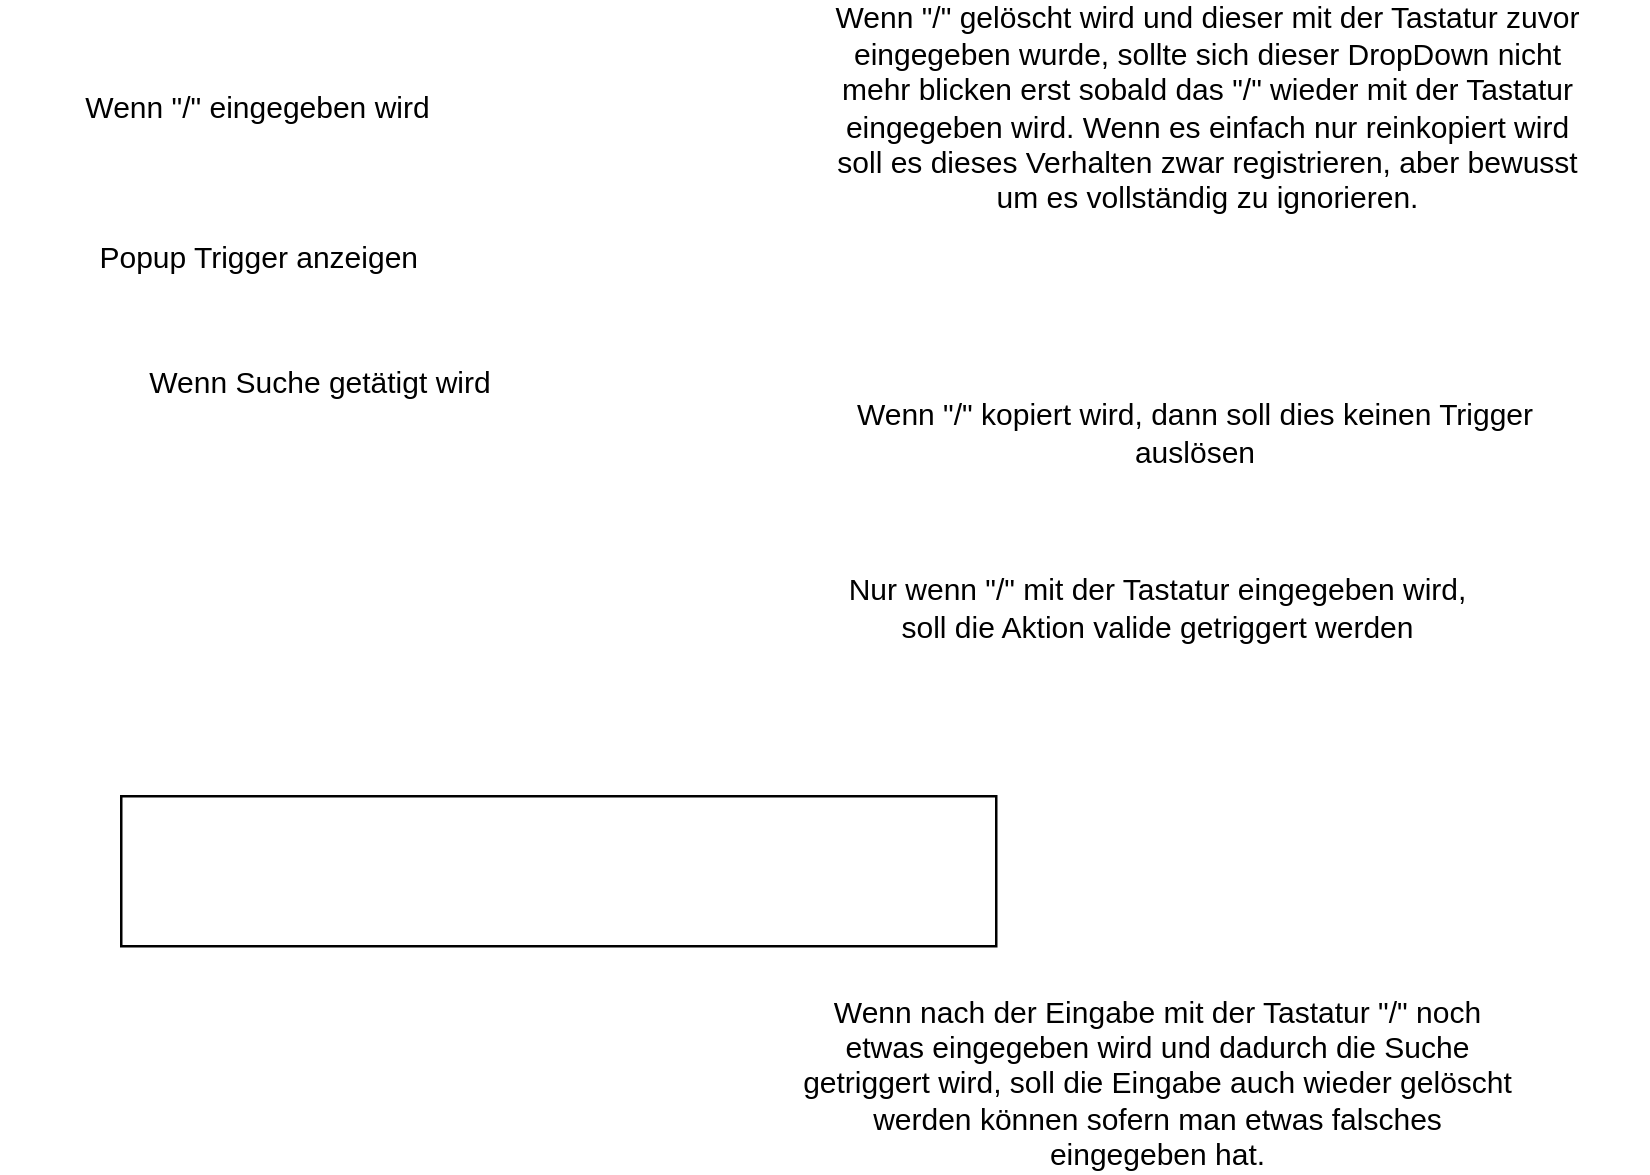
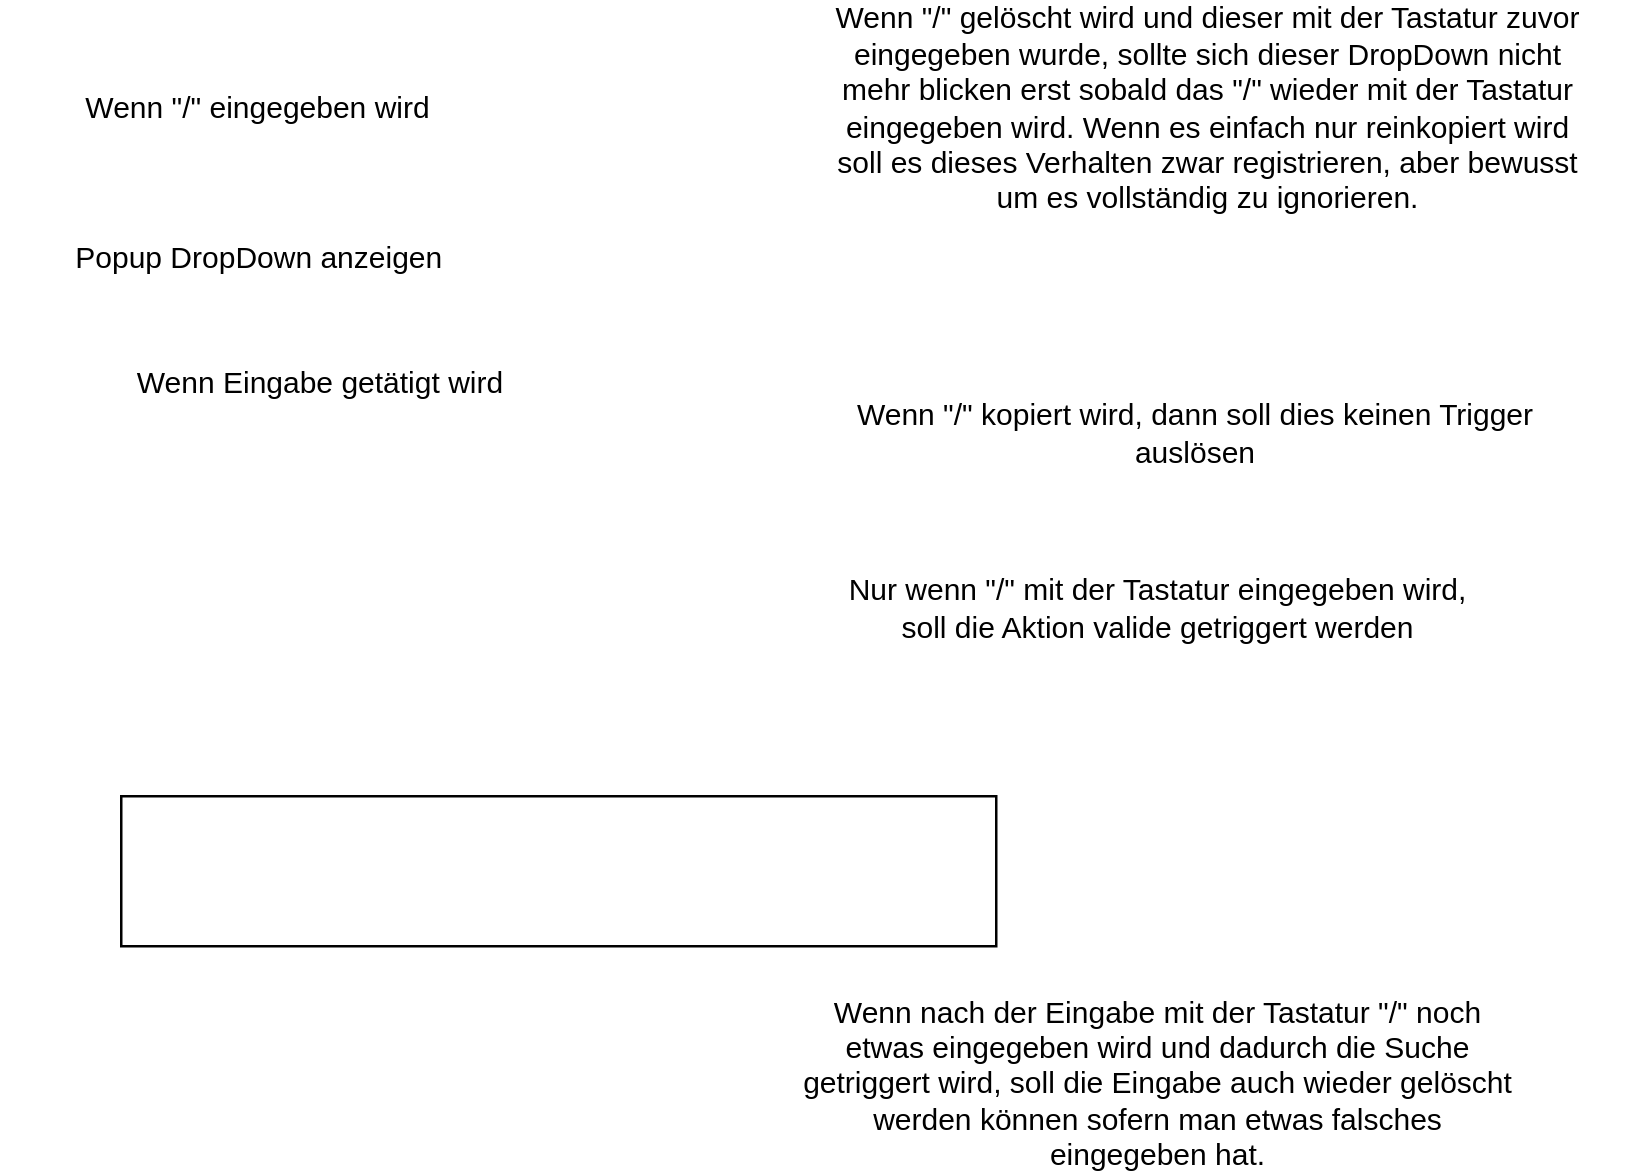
(260, 259) -> (260, 259)
(321, 384) -> (321, 384)
